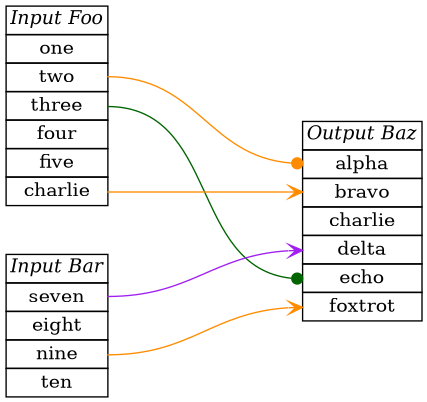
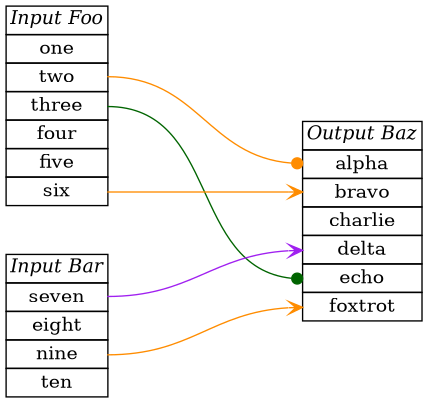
(57, 191) -> (57, 191)
